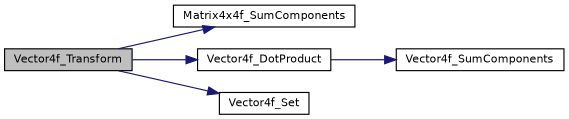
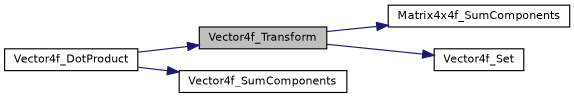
(159, 60) -> (163, 49)
